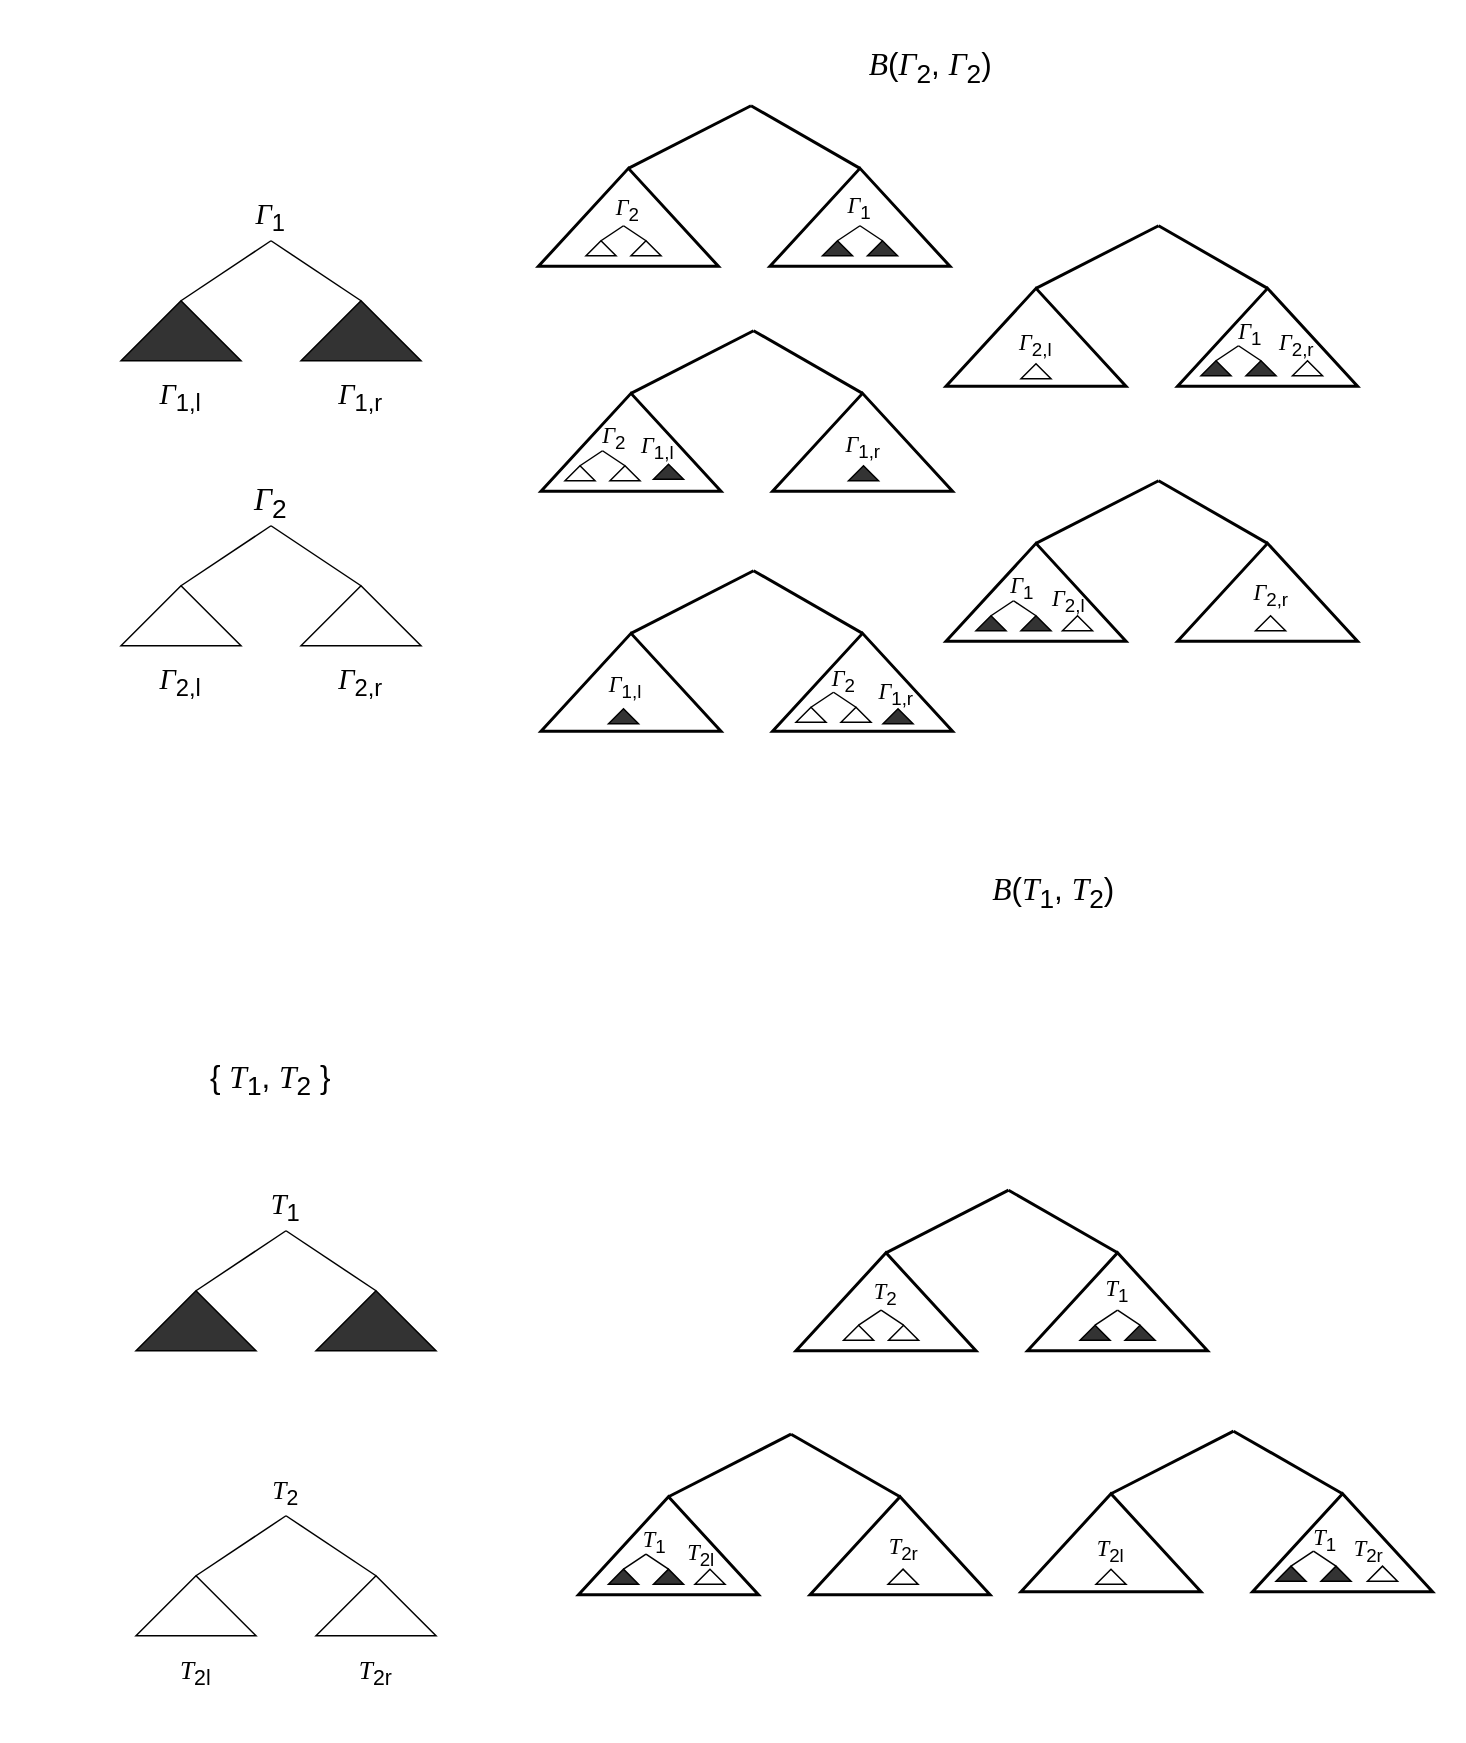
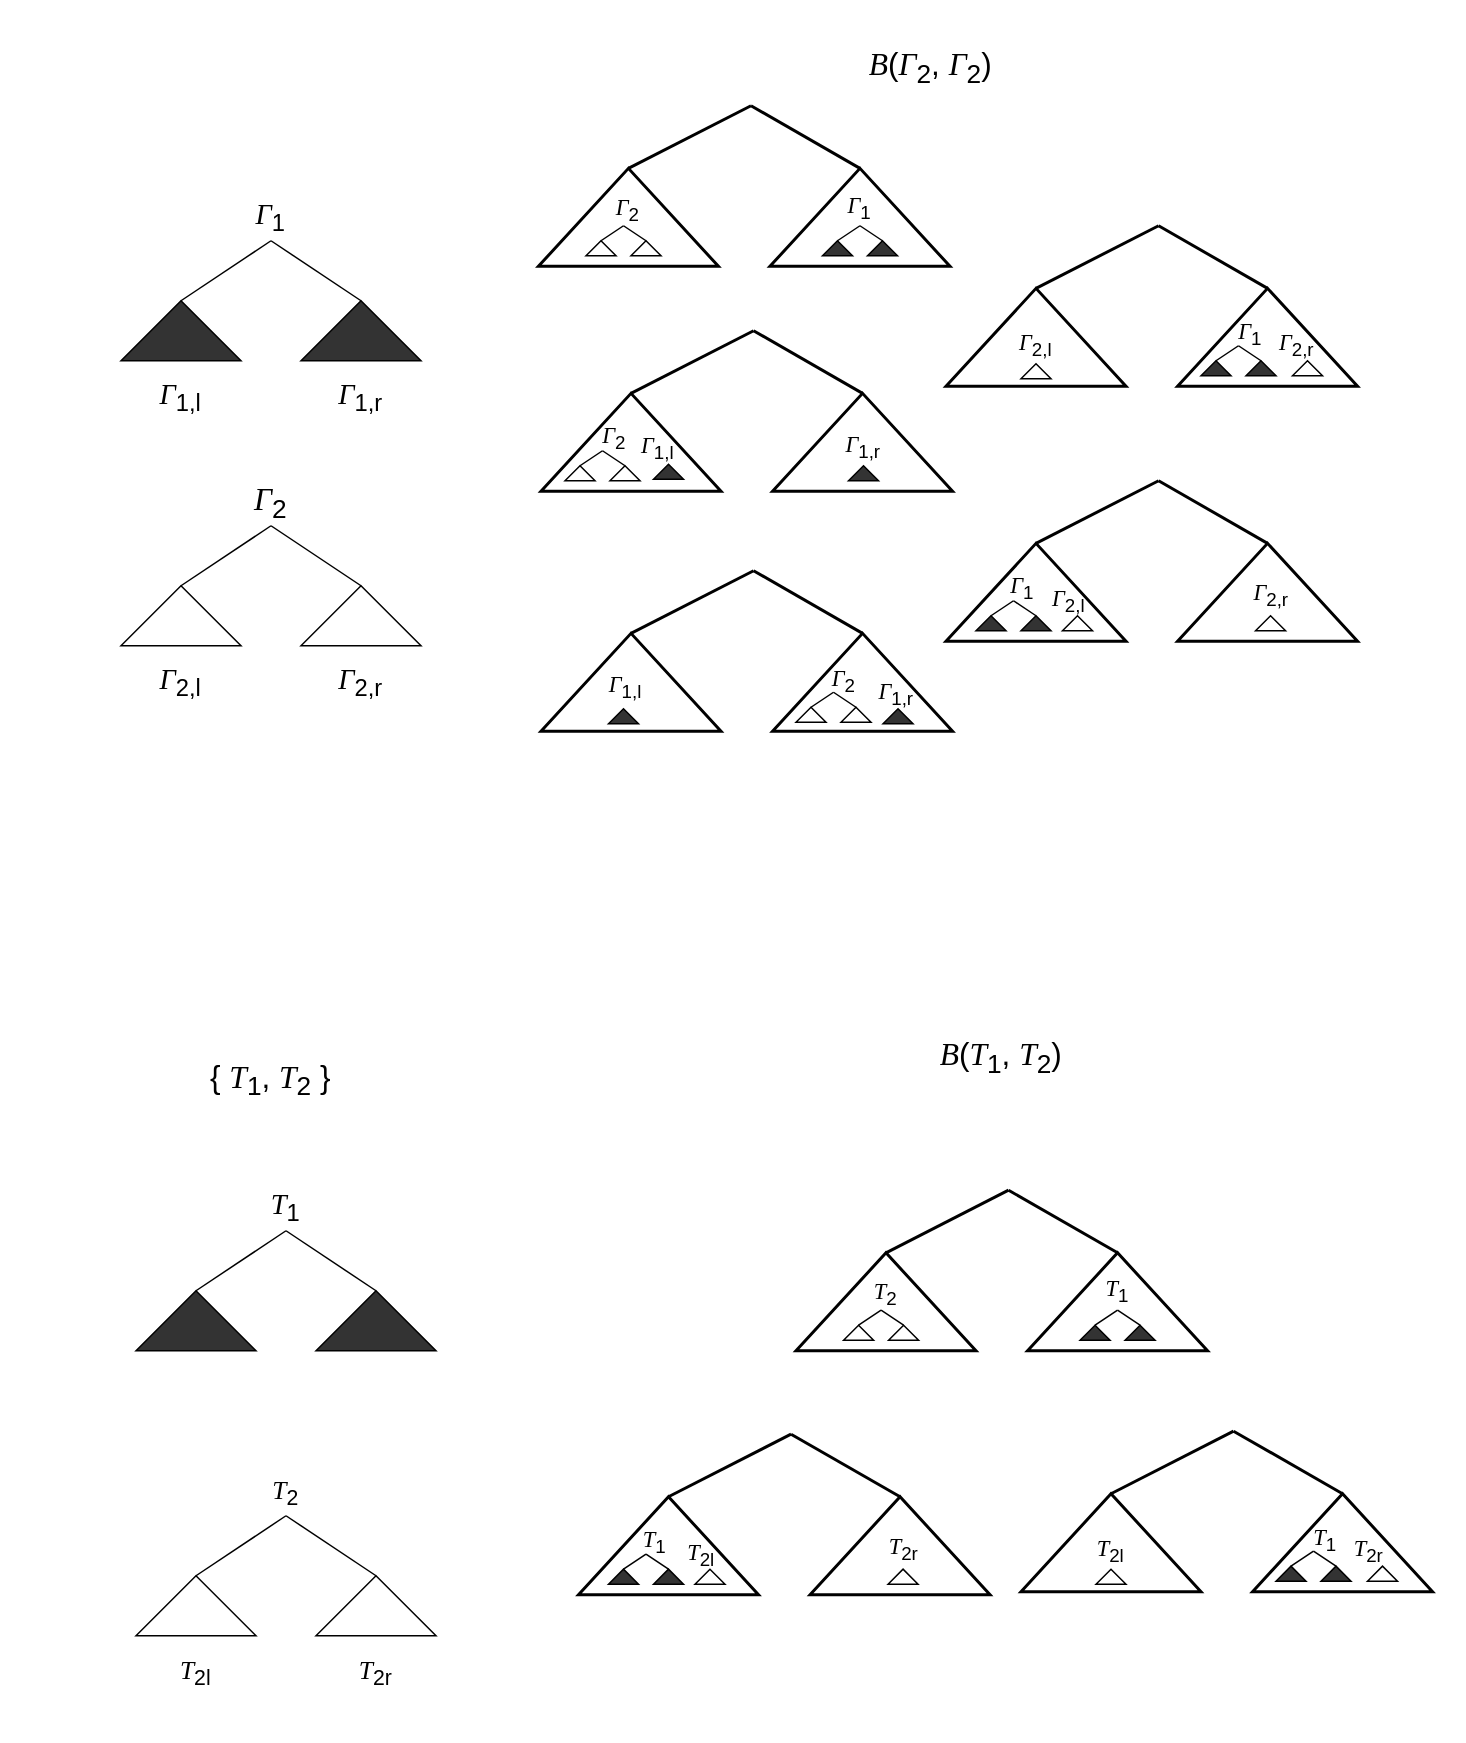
(1054, 893) -> (1002, 1058)
